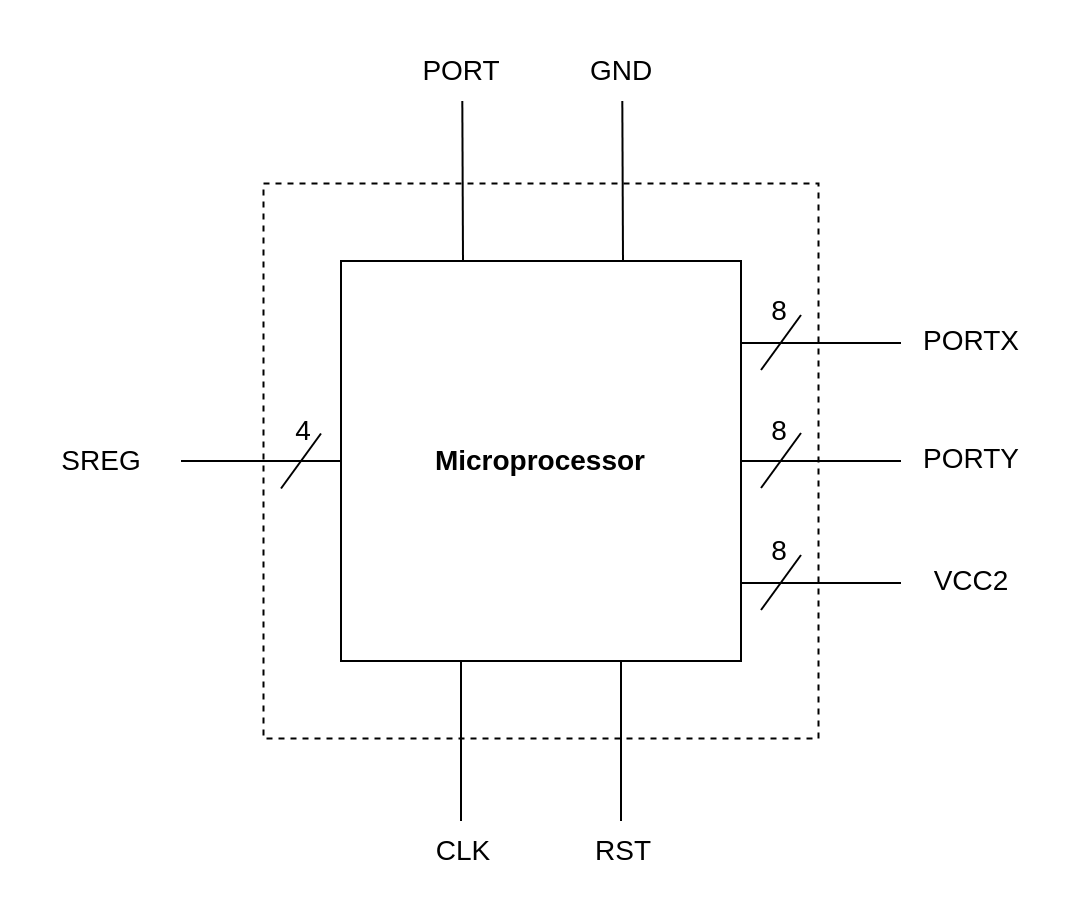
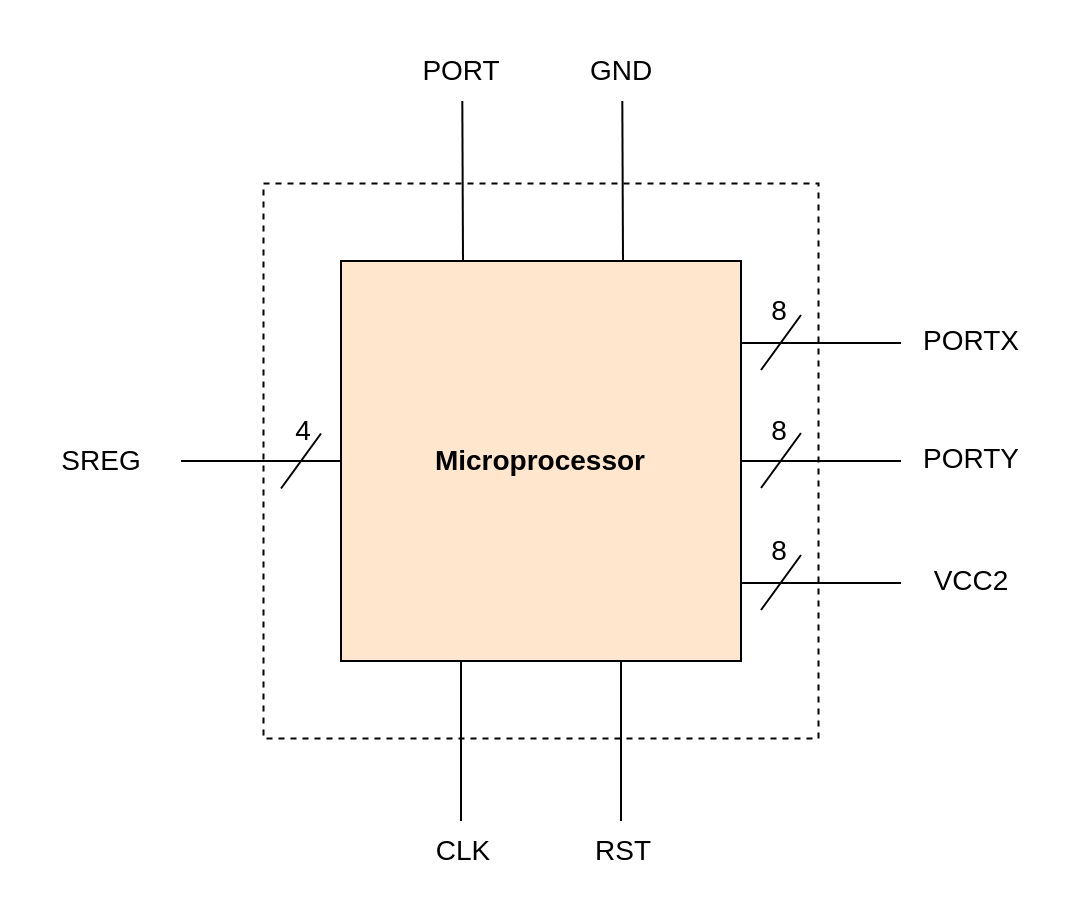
(541, 461) -> (541, 461)
